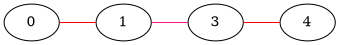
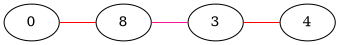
(124, 22) -> (124, 22)
